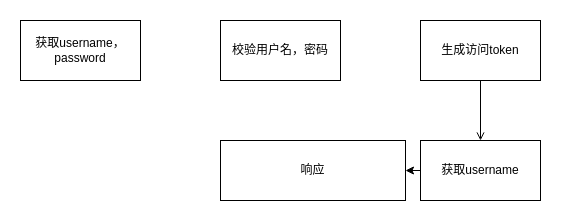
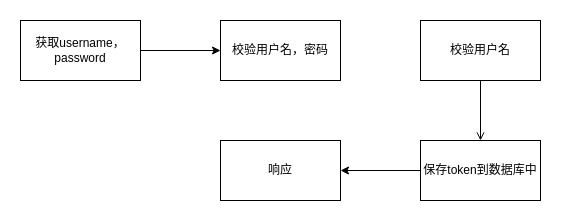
none -> (177, 51)
(481, 51) -> (481, 51)
(313, 171) -> (281, 171)
(481, 171) -> (481, 171)
